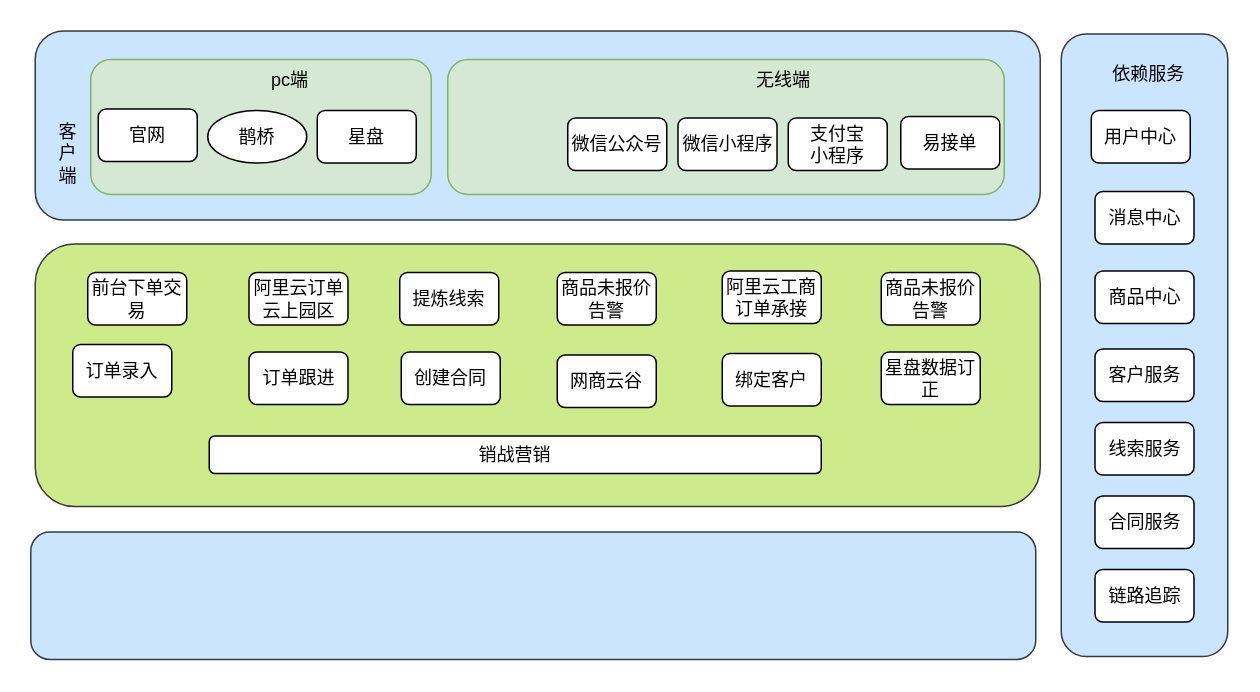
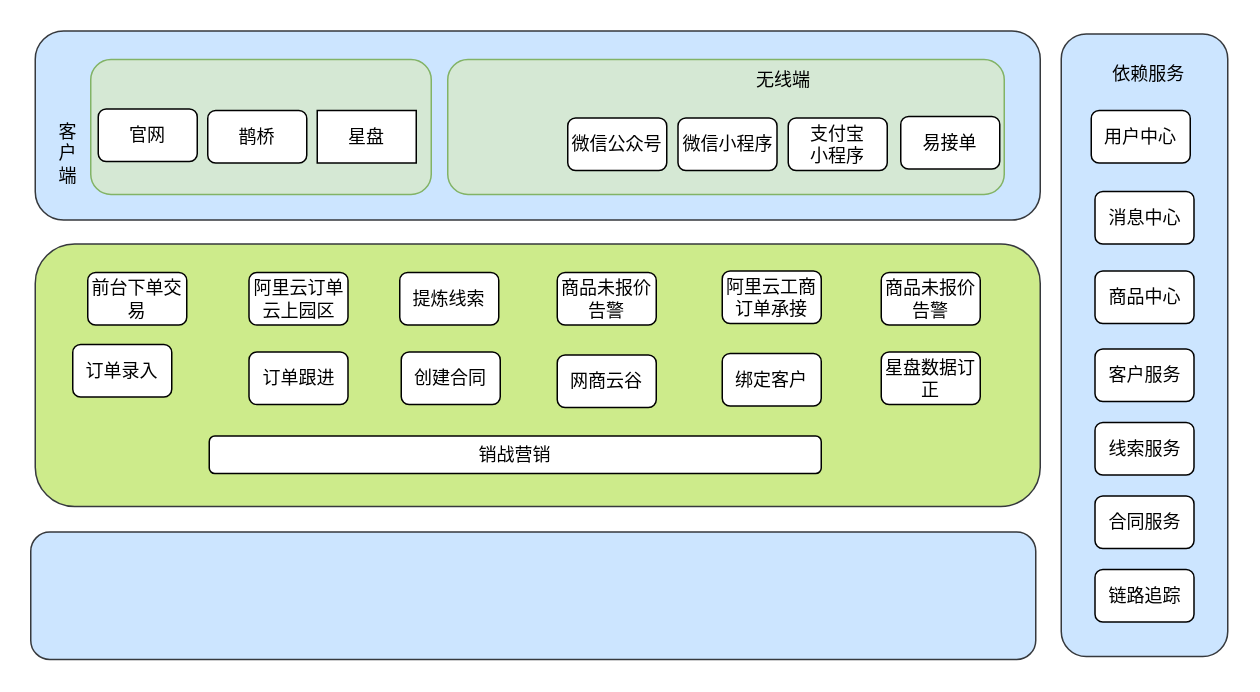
(290, 80) -> none
(257, 137) -> (257, 137)
(367, 137) -> (367, 137)
